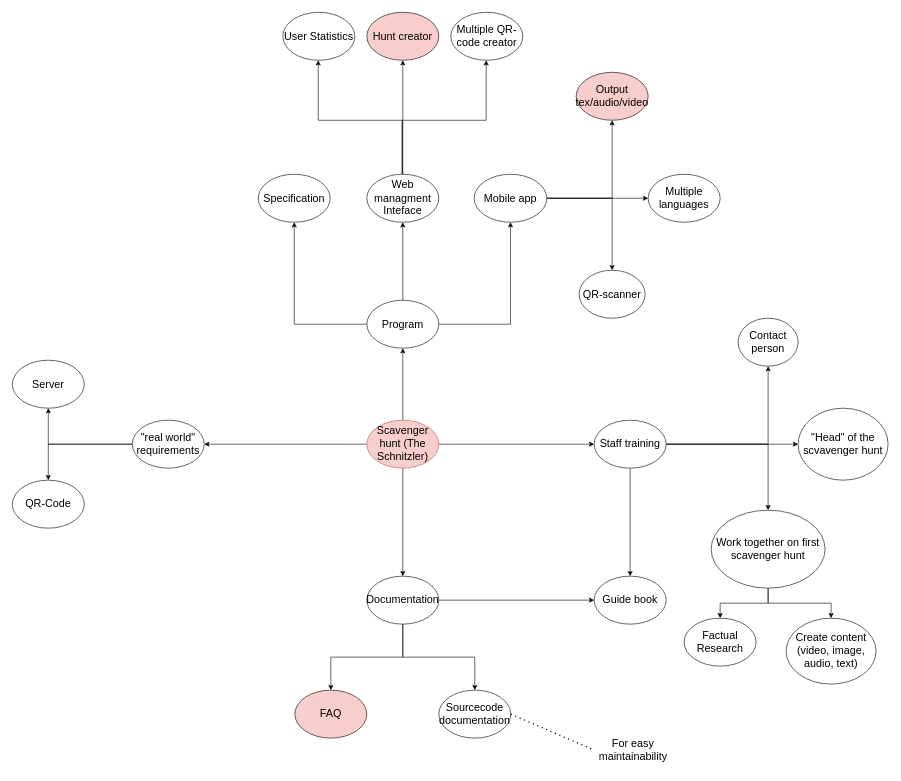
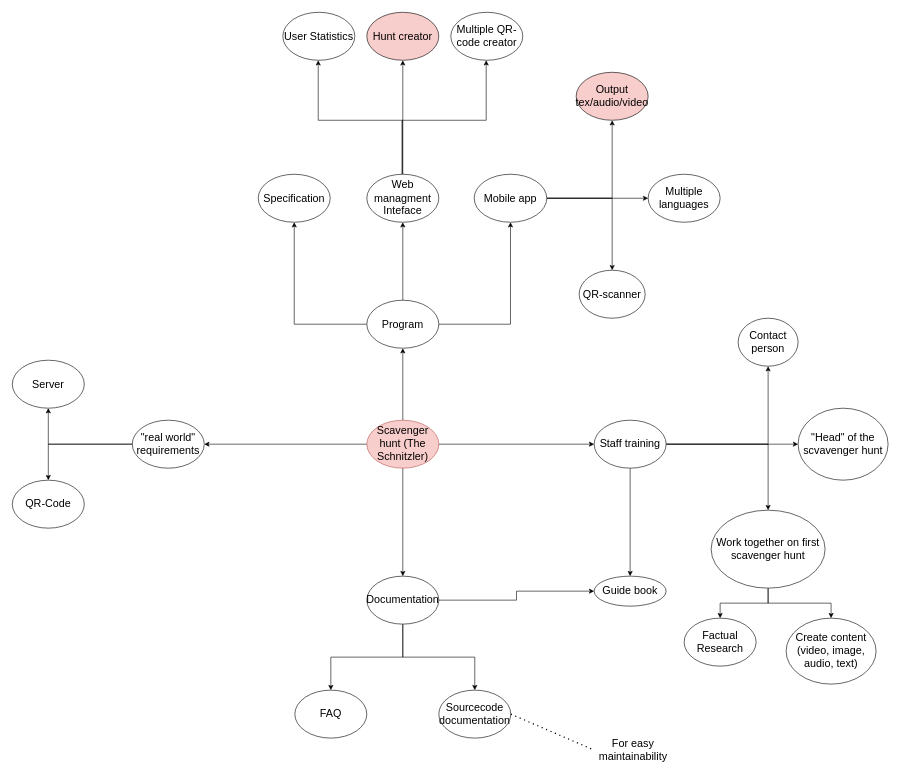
(630, 600) -> (630, 591)
(331, 714) -> (331, 714)
